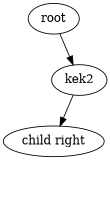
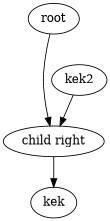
(65, 45) -> (43, 76)
none -> (54, 203)
